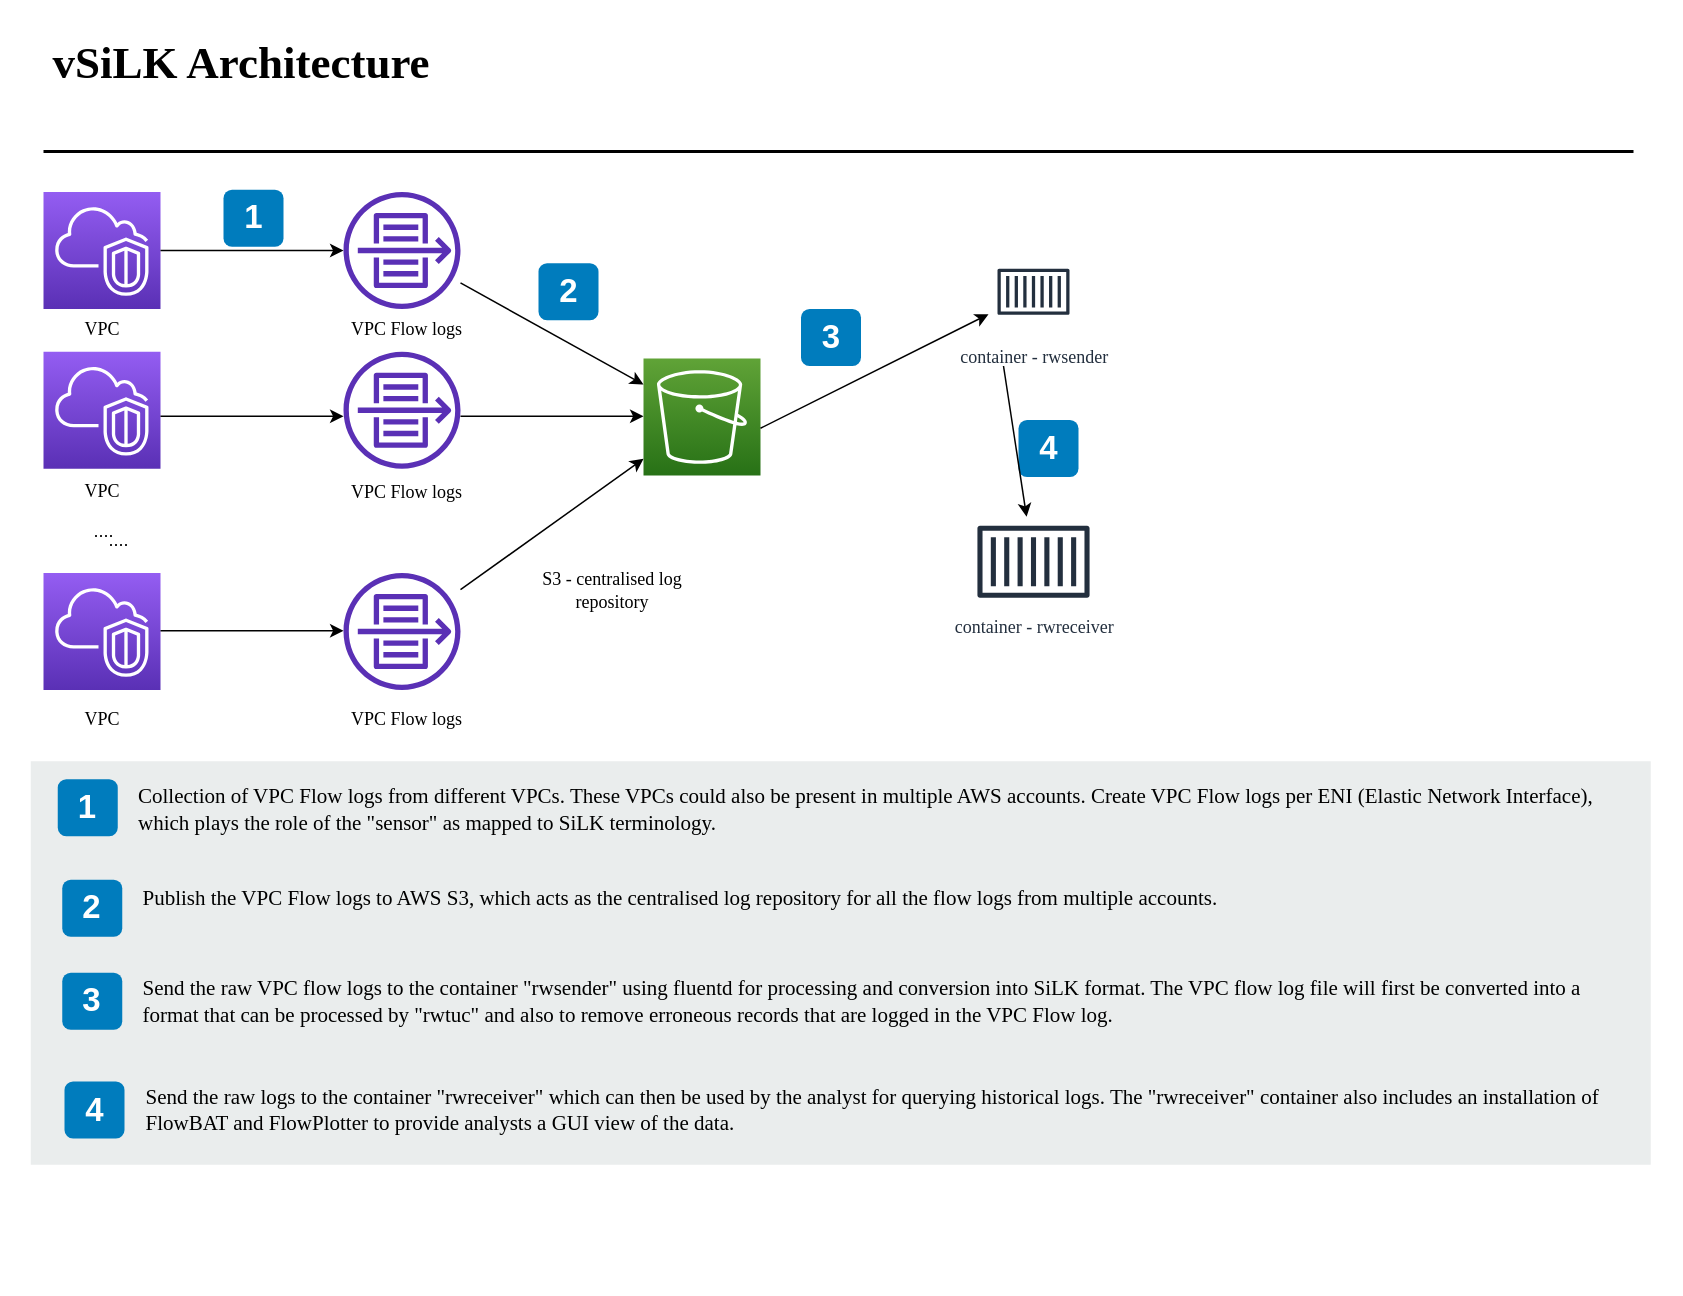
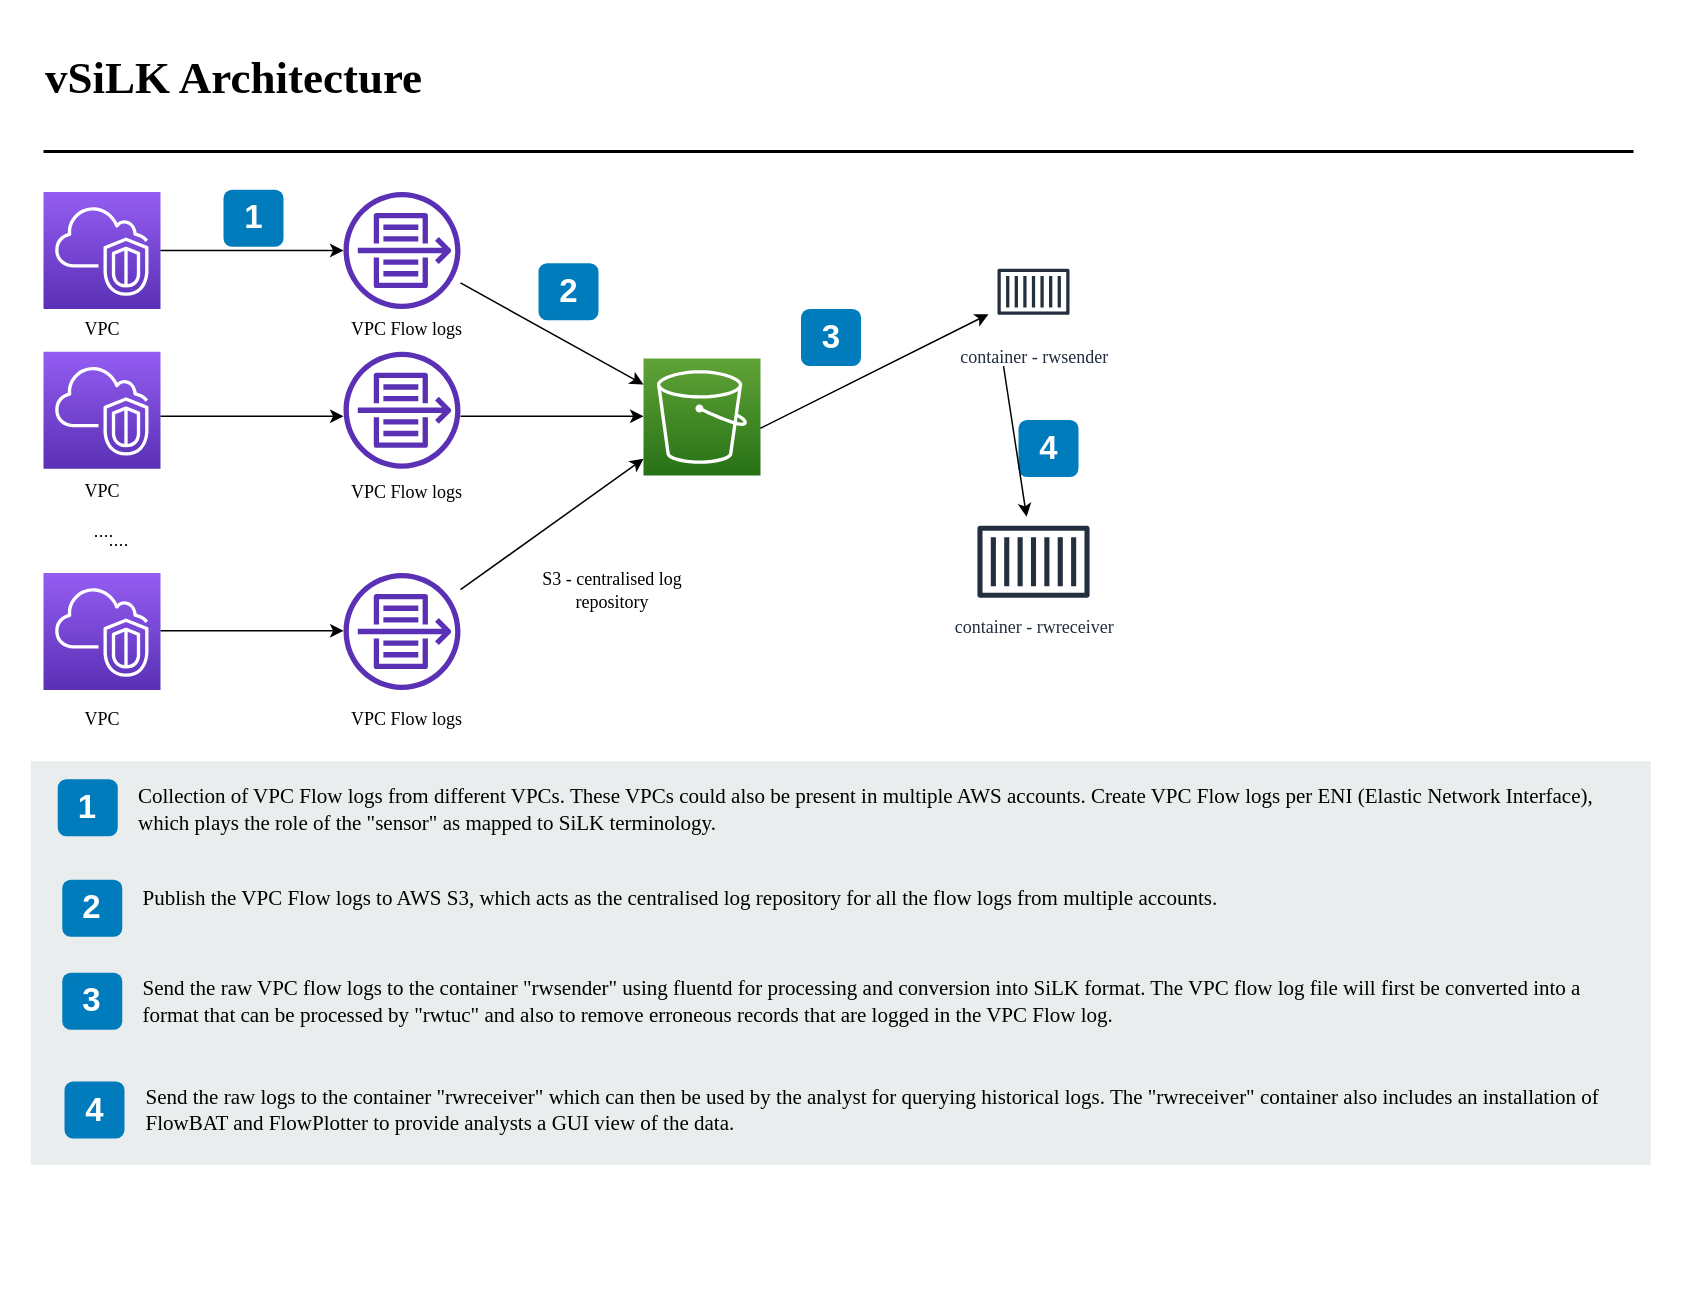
(305, 62) -> (297, 77)
